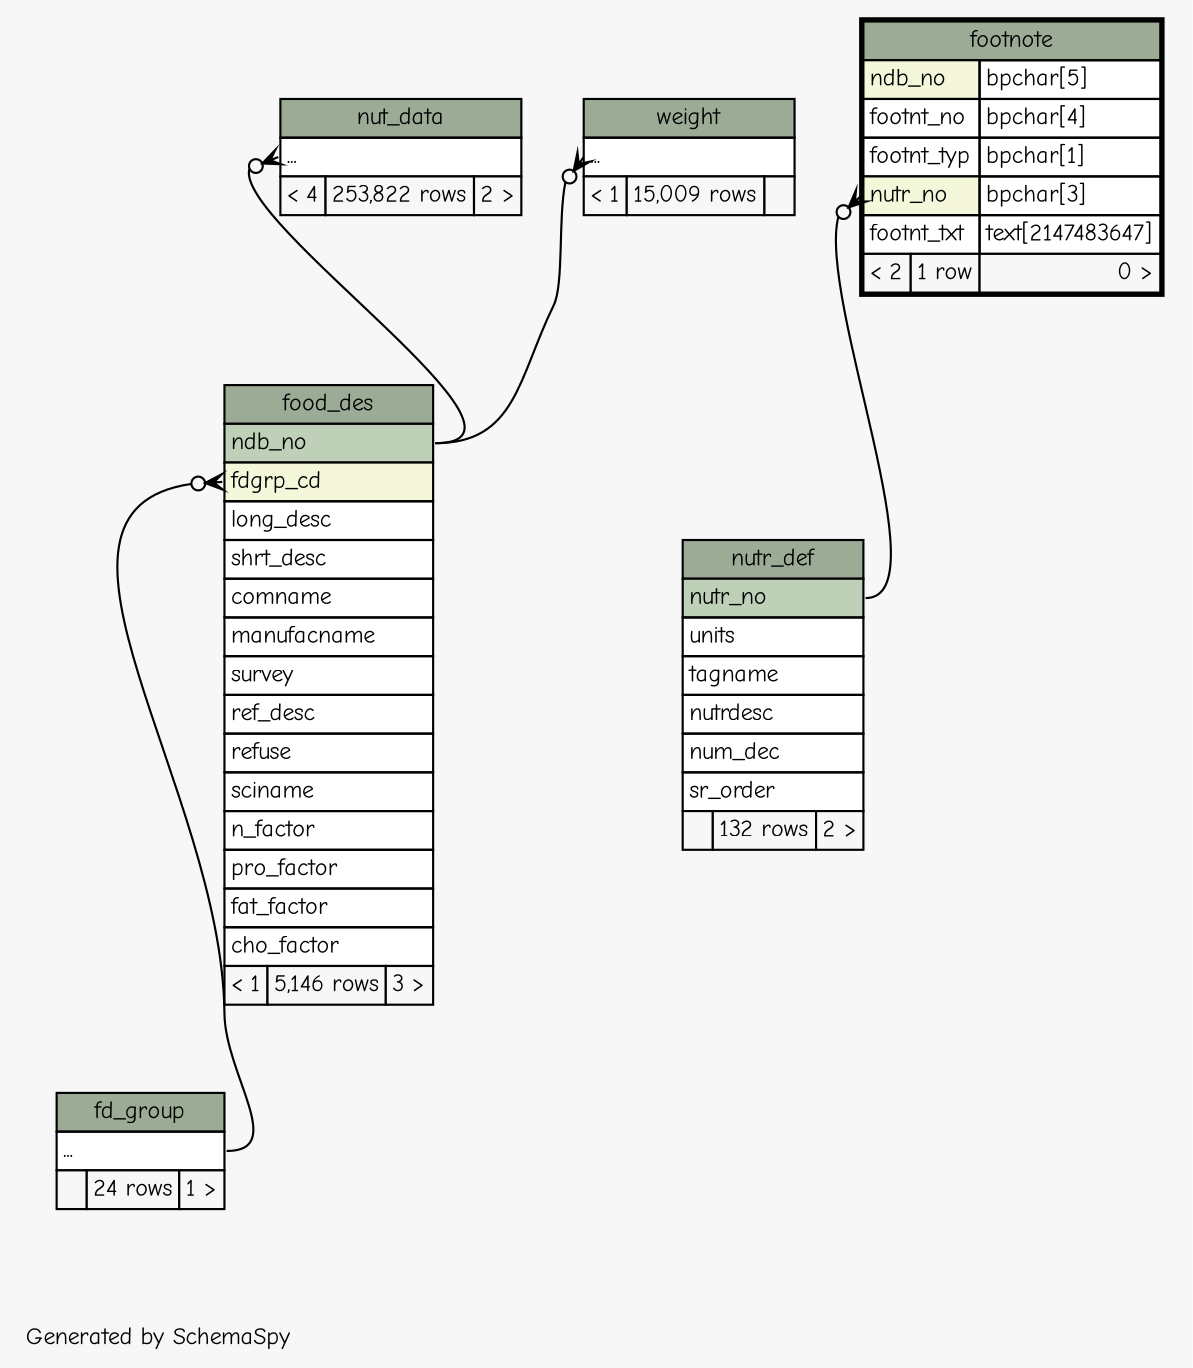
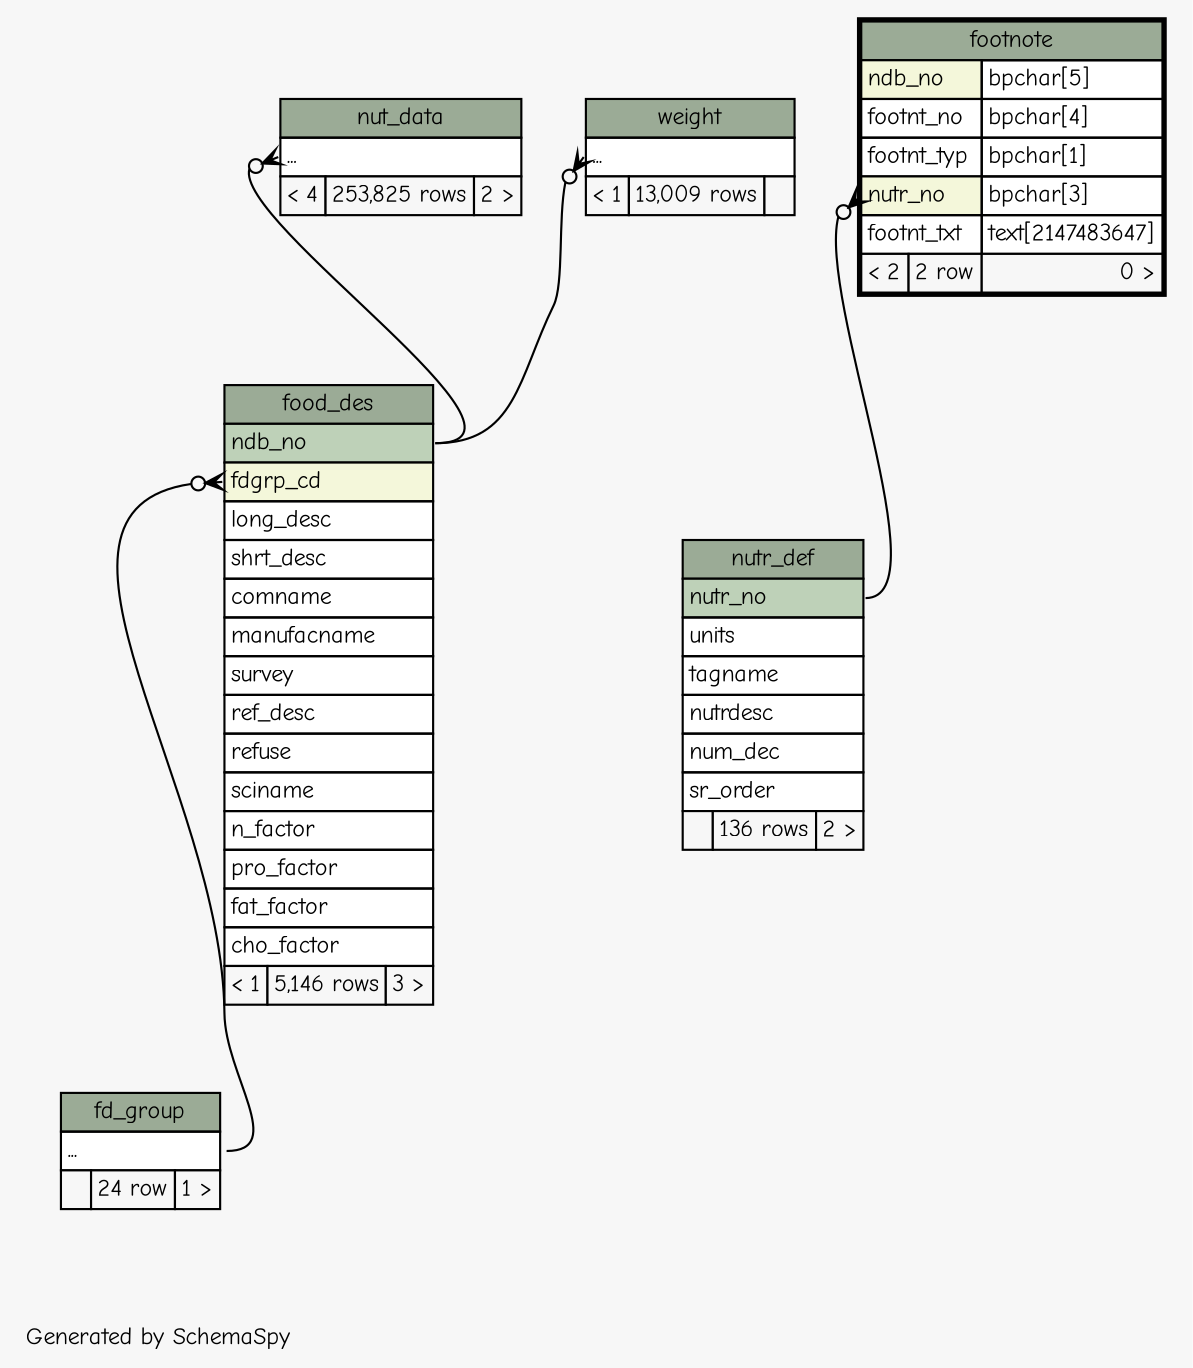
(400, 195) -> (400, 195)
(696, 195) -> (697, 195)
(945, 272) -> (945, 272)
(764, 829) -> (764, 829)
(133, 1189) -> (133, 1189)
